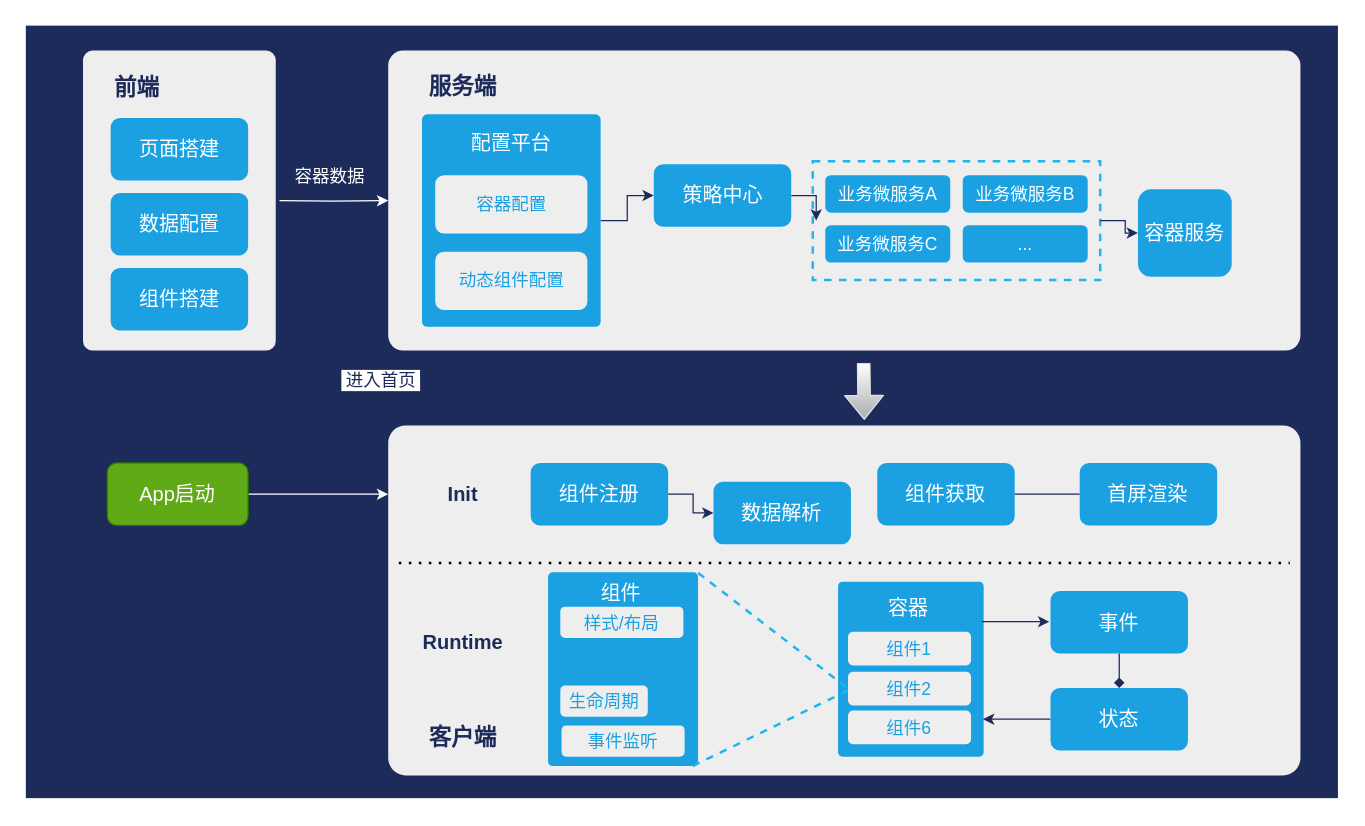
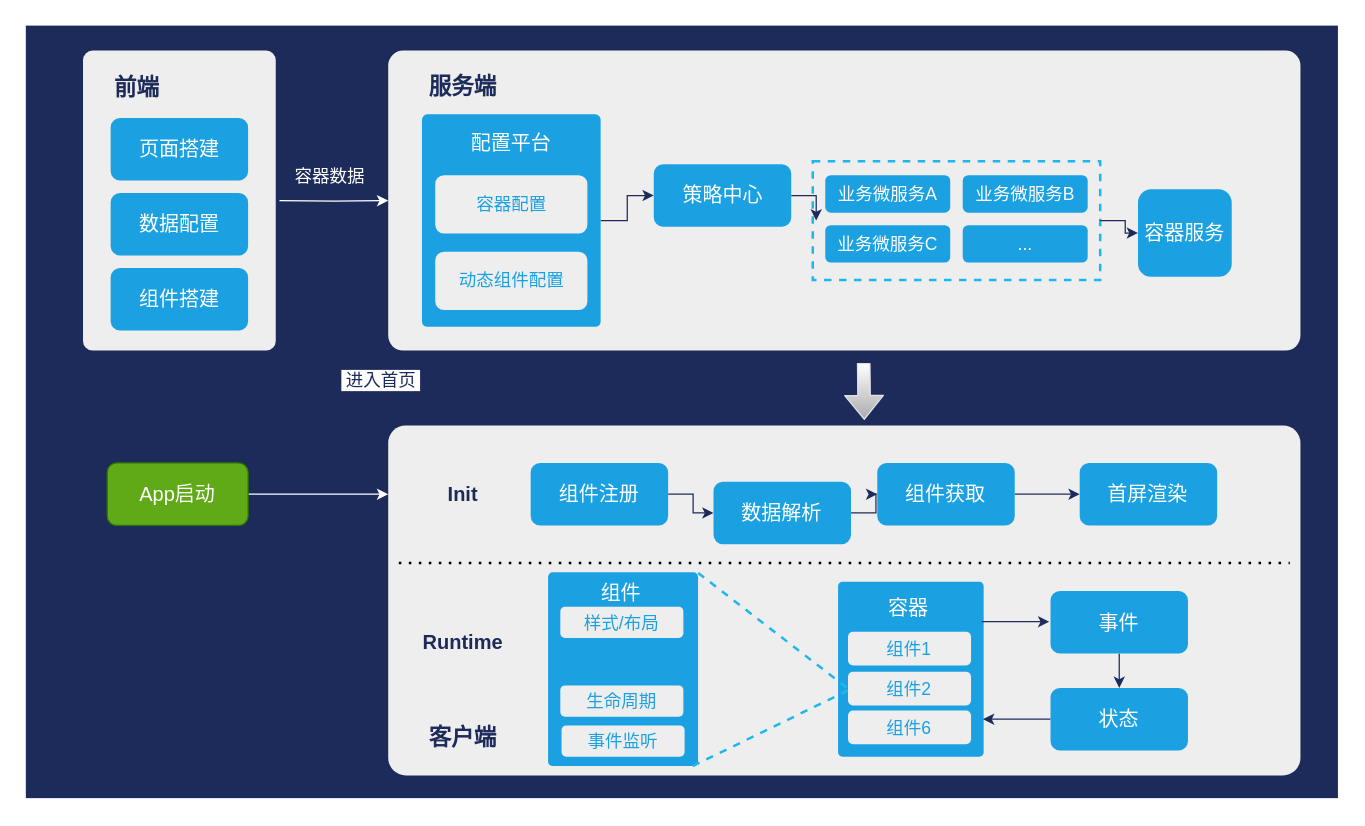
(1073, 494) -> (1070, 494)
none -> (876, 513)
(1119, 677) -> (1119, 678)
(604, 701) -> (622, 701)
